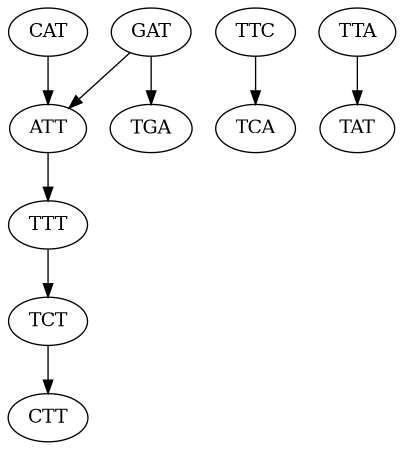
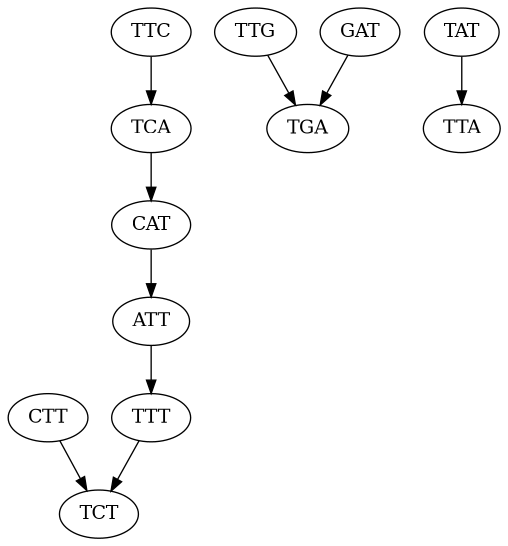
none -> (256, 32)
(357, 74) -> (462, 74)
(105, 76) -> none
none -> (151, 170)
(48, 363) -> (70, 460)
